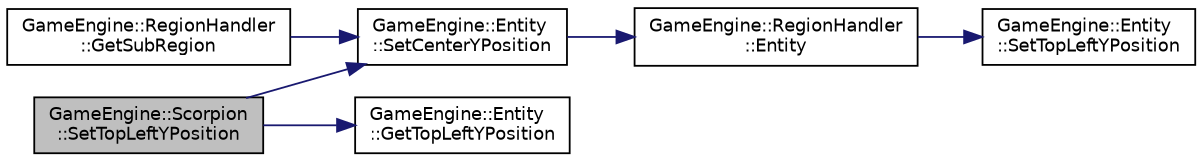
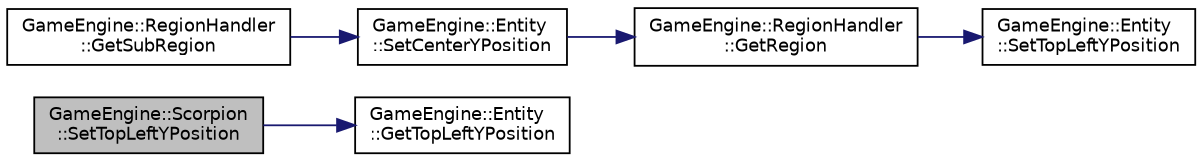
(776, 37) -> (776, 37)
(297, 84) -> none
